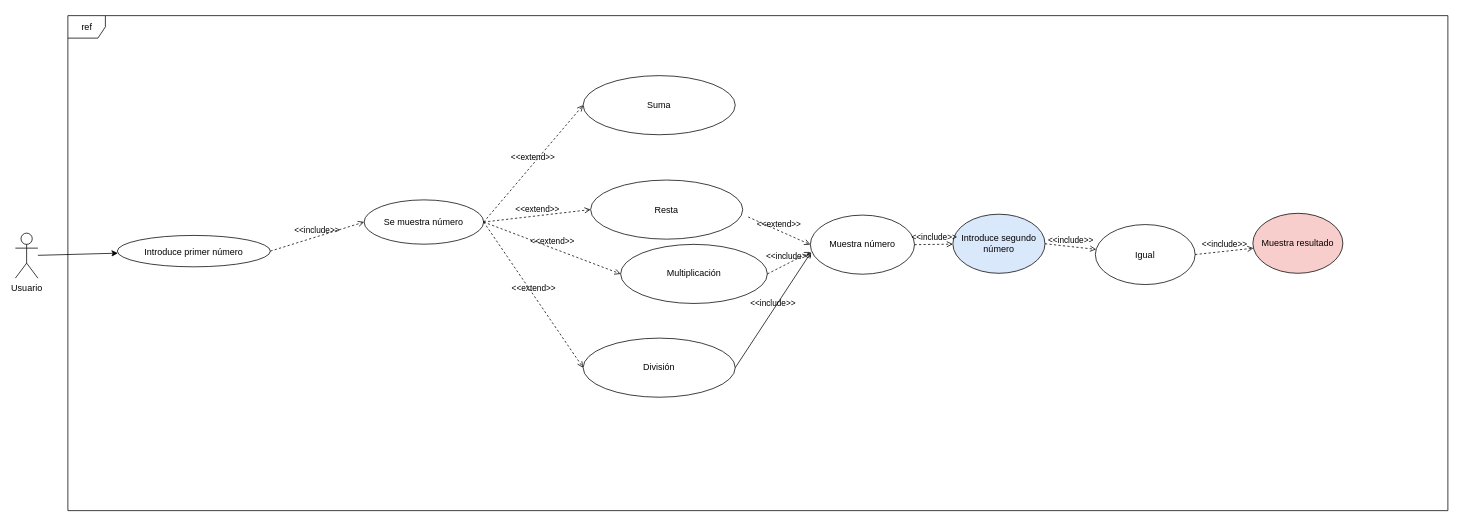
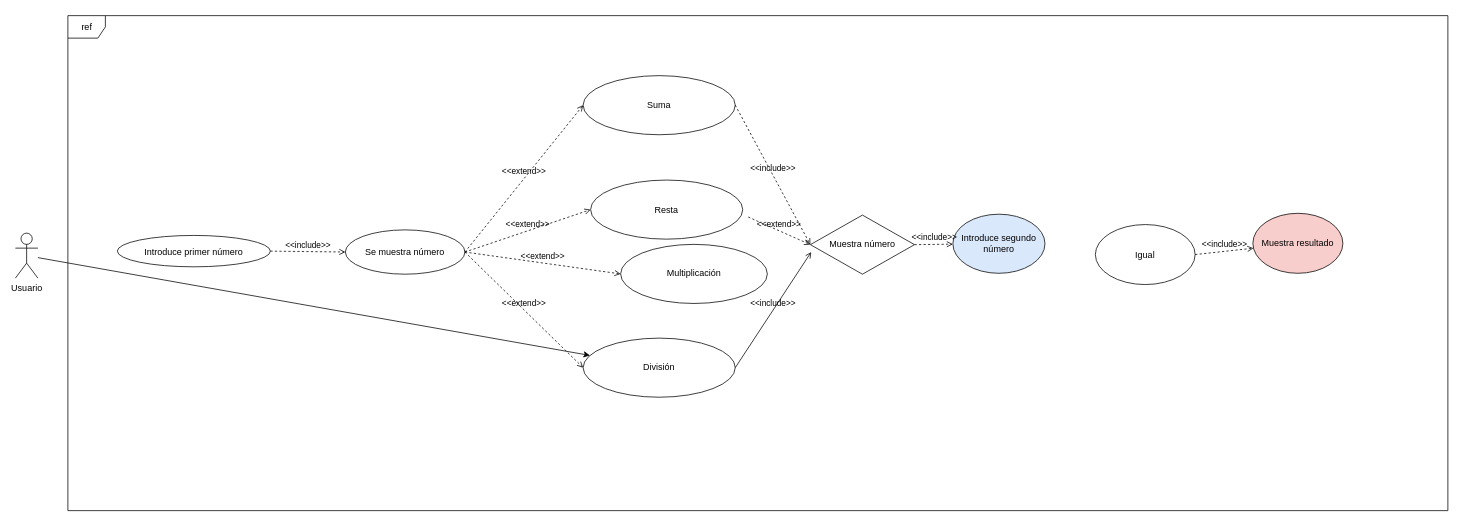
none -> (773, 175)
(424, 222) -> (405, 252)
(862, 244) -> (862, 244)
(1069, 246) -> none
(69, 254) -> (299, 304)
(787, 264) -> none
